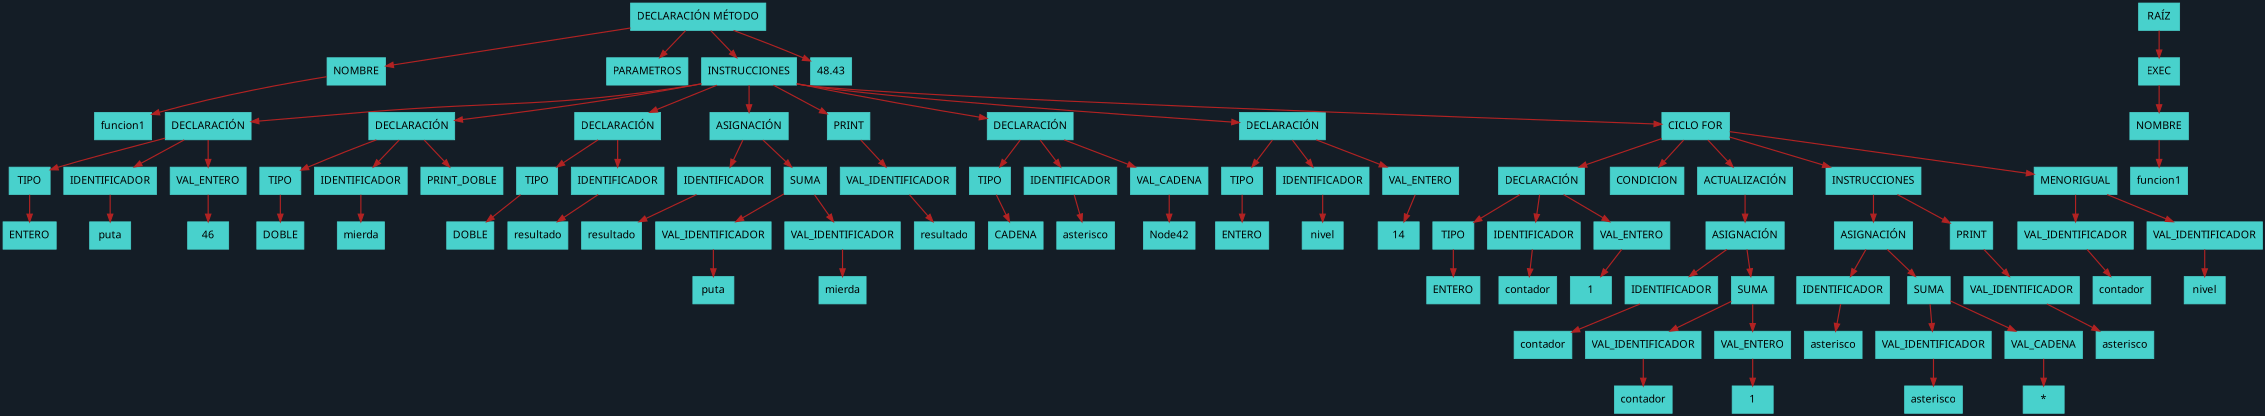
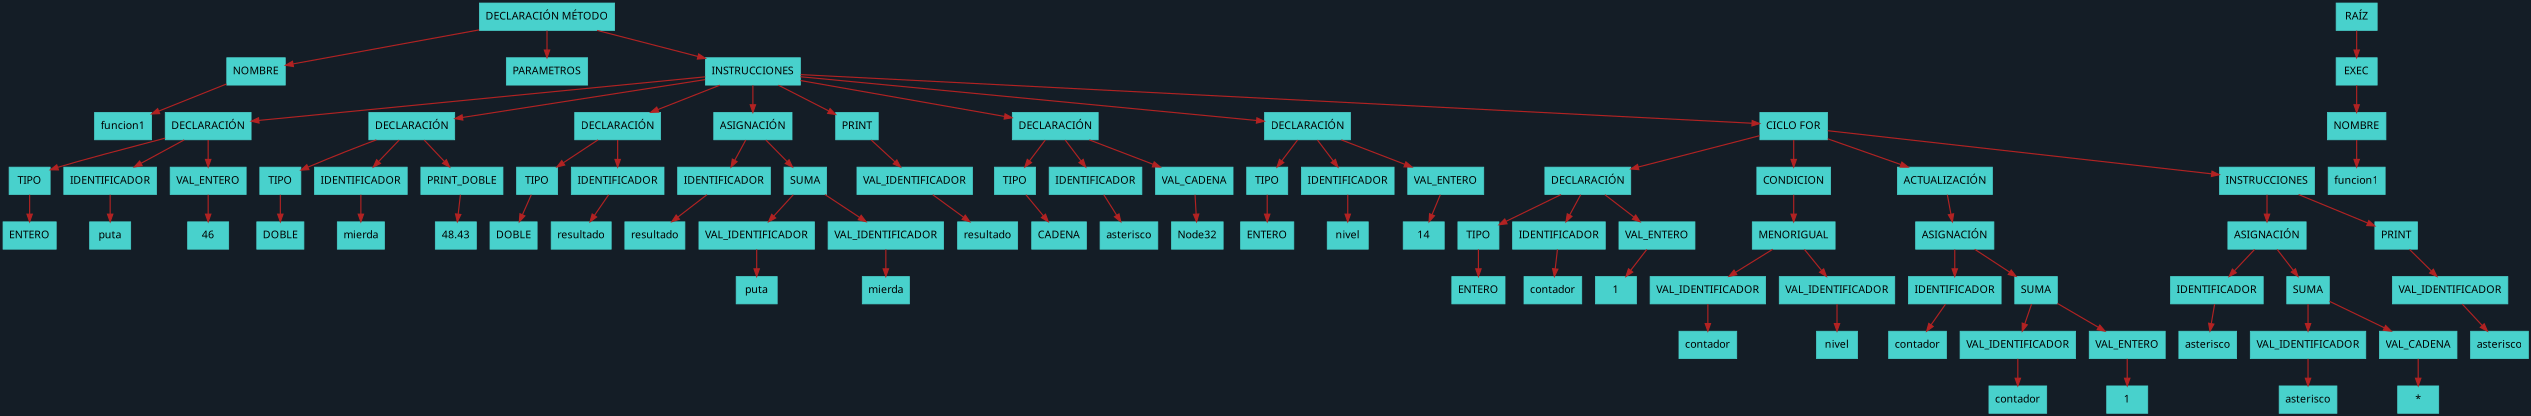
(769, 44) -> (459, 204)
(1878, 152) -> (1794, 204)
(1169, 236) -> (1197, 236)
